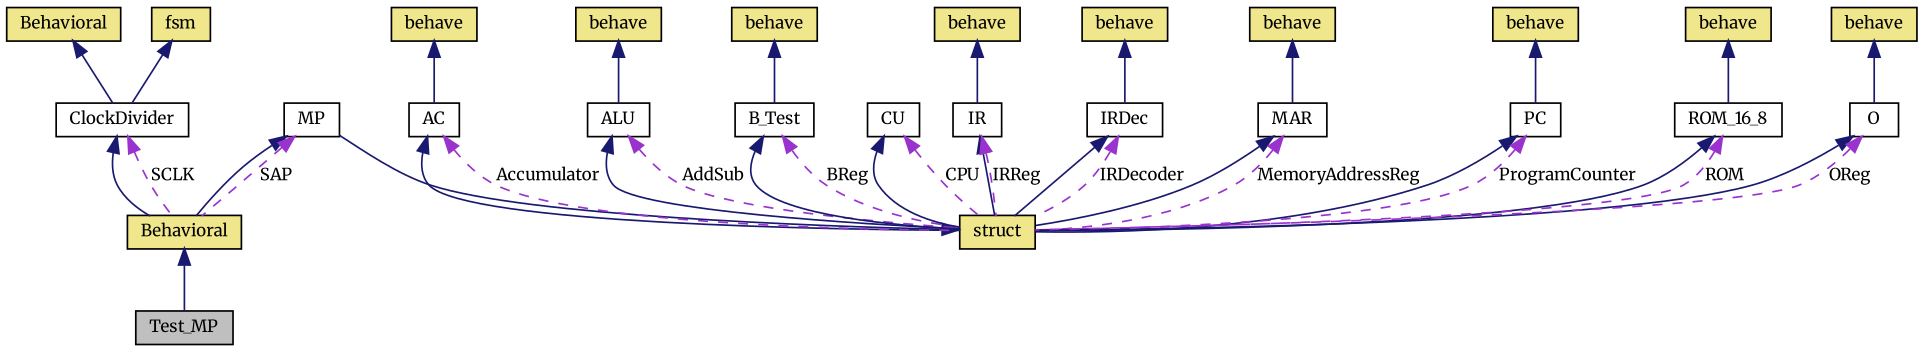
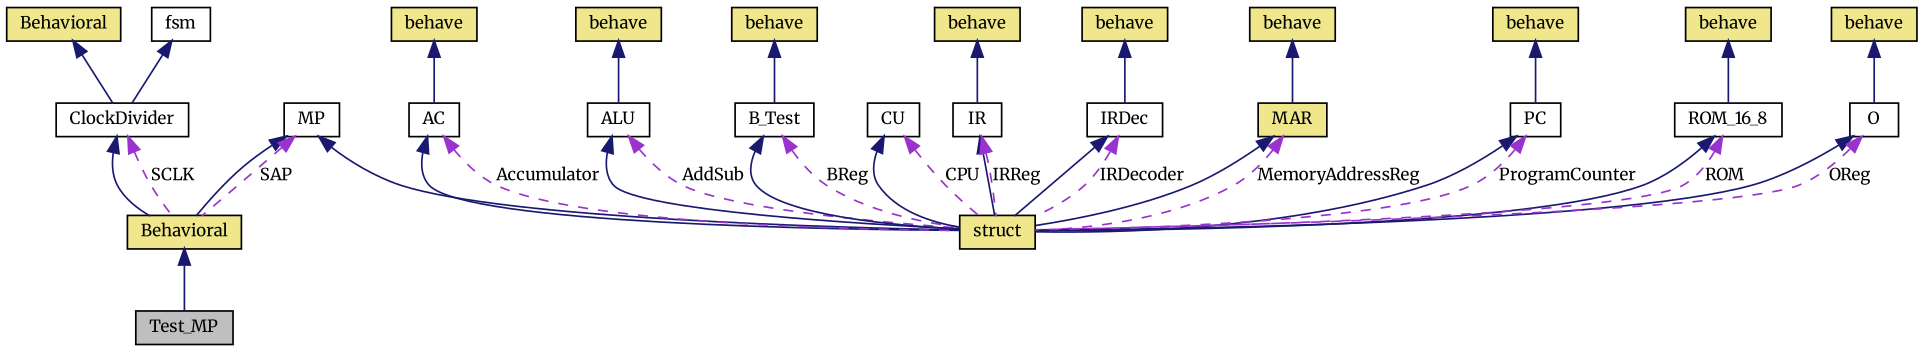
(181, 24) -> (181, 24)
(1292, 120) -> (1292, 120)
(633, 214) -> (639, 217)
